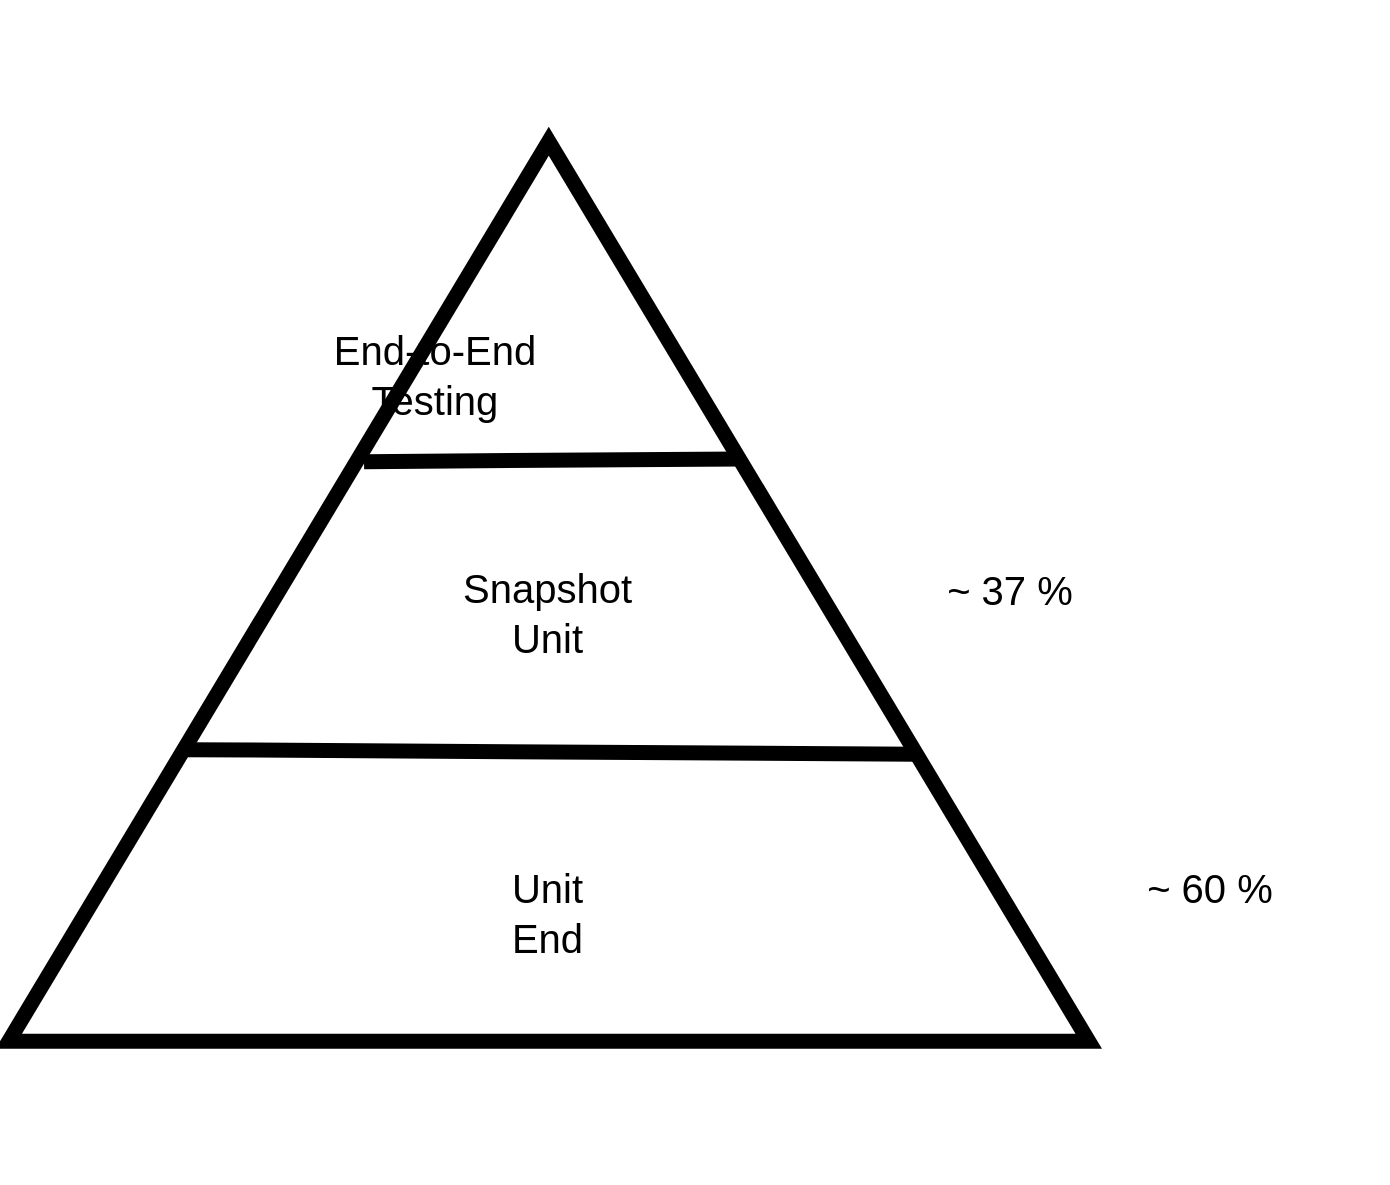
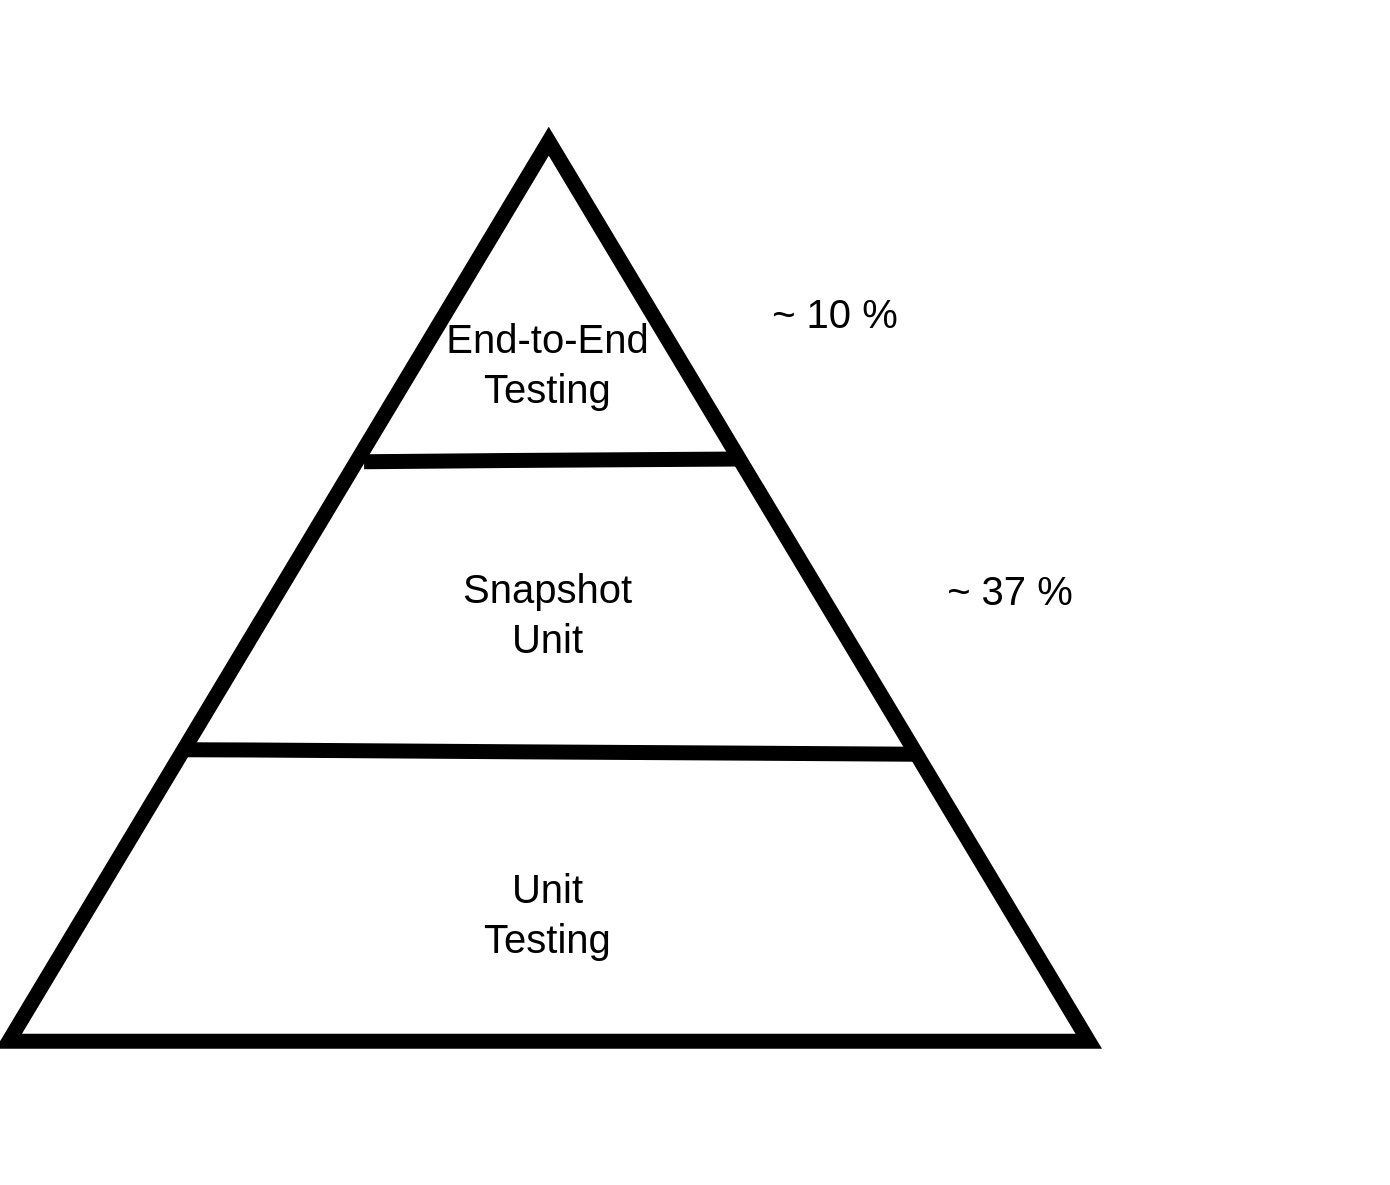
none -> (836, 314)
(436, 376) -> (549, 364)
(1211, 889) -> none
(549, 914) -> (549, 914)
